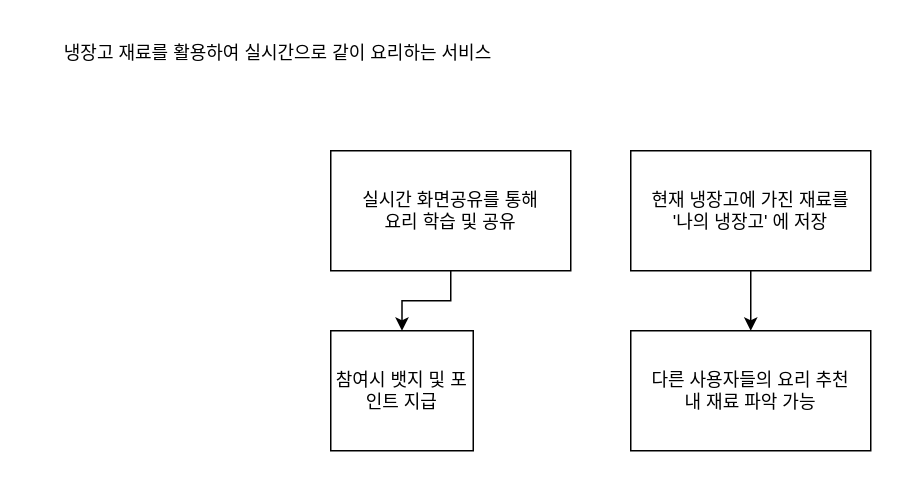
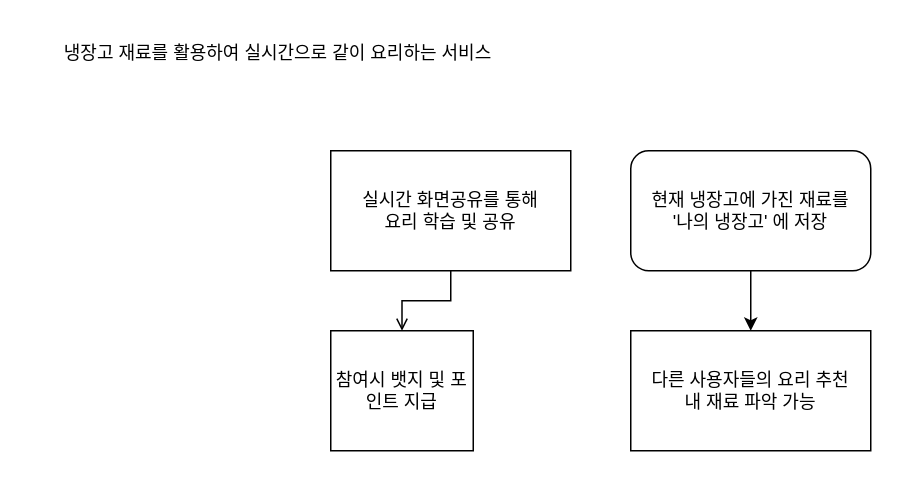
(751, 211) -> (751, 211)
(402, 319) -> (402, 321)
